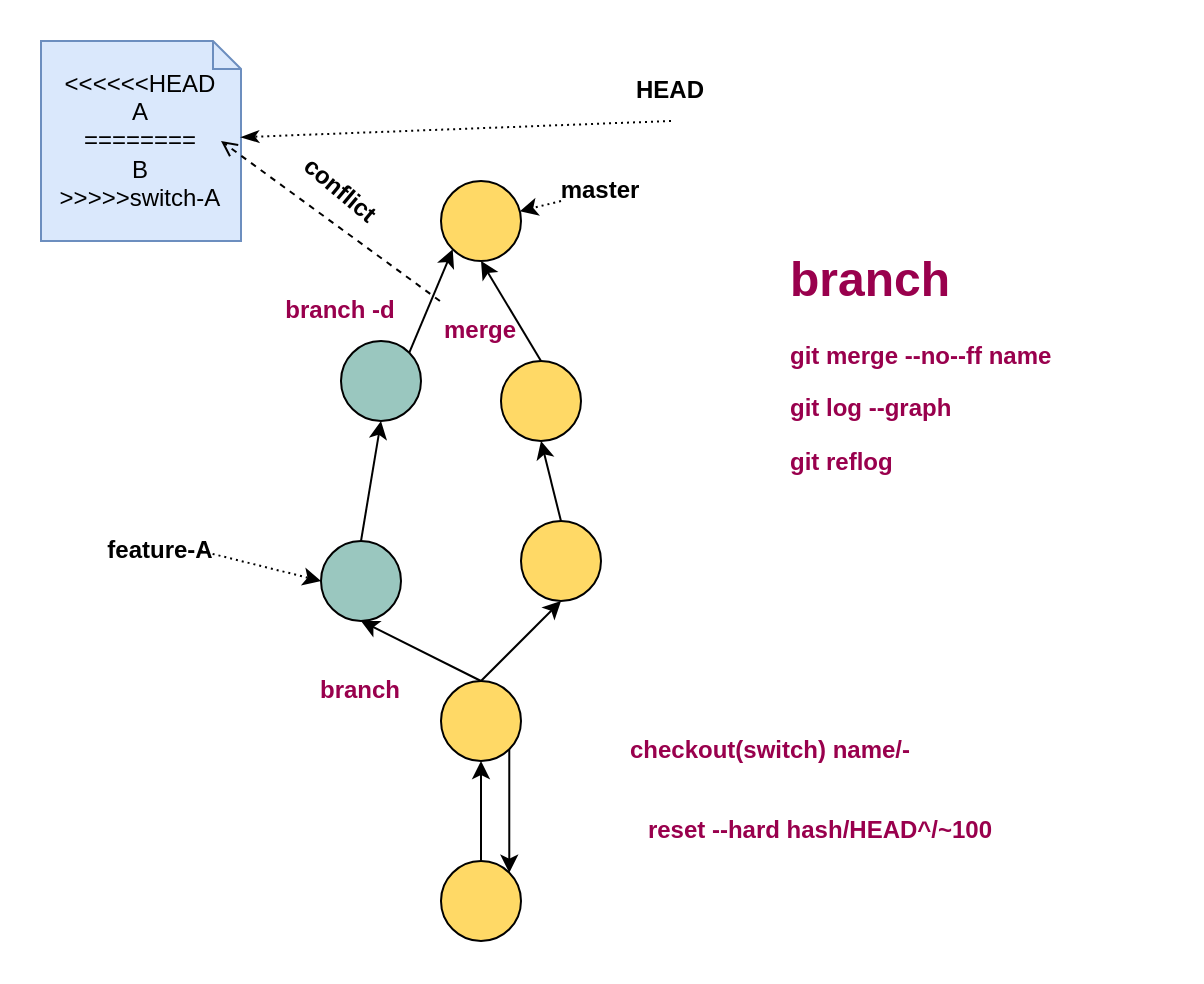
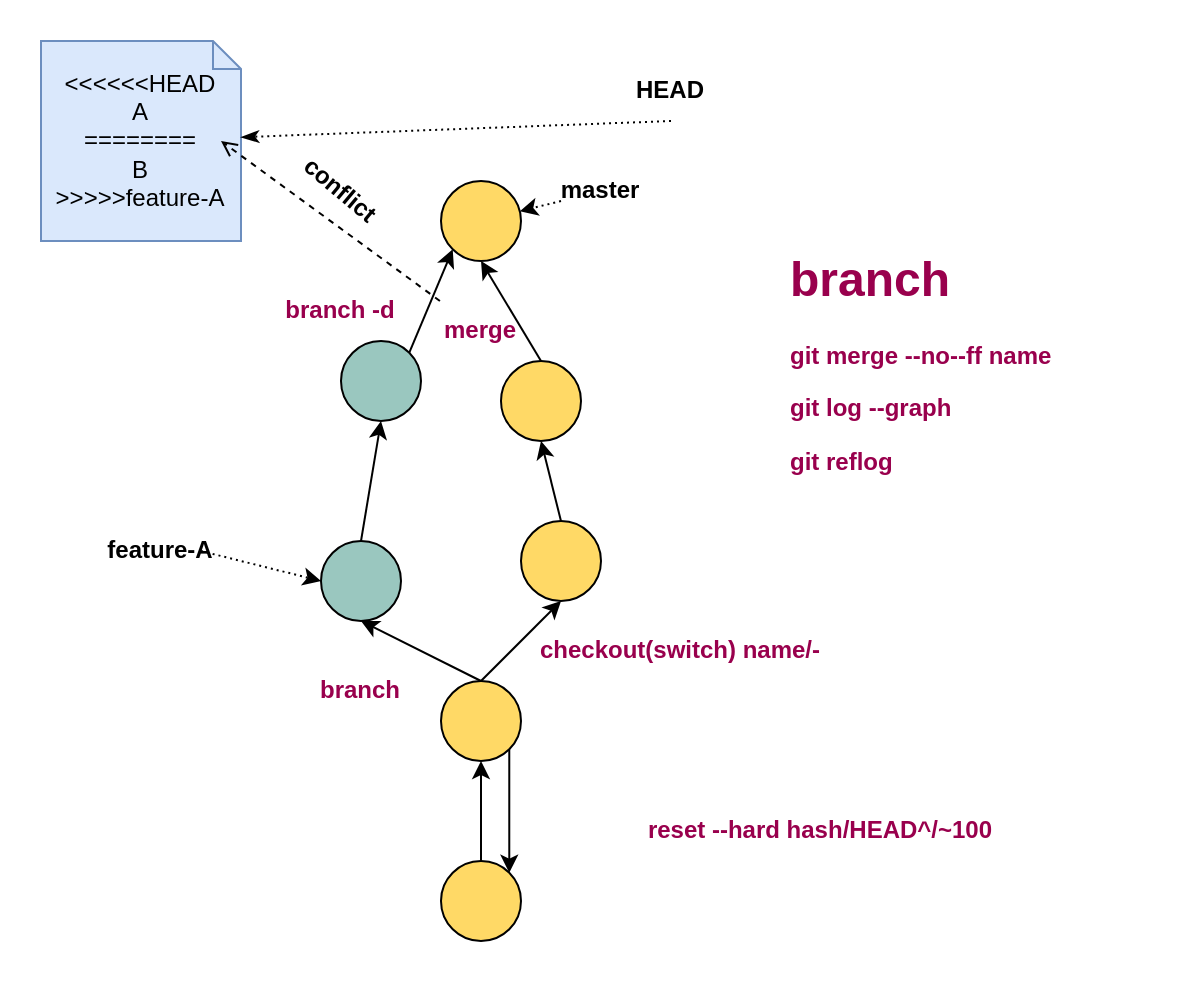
(141, 141) -> (141, 141)
(771, 751) -> (681, 651)
